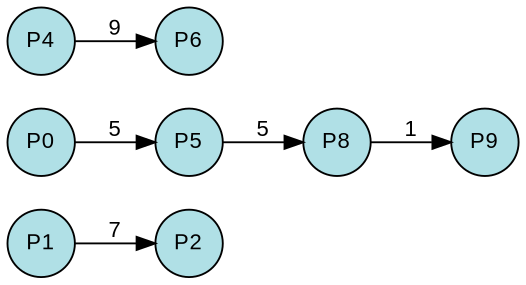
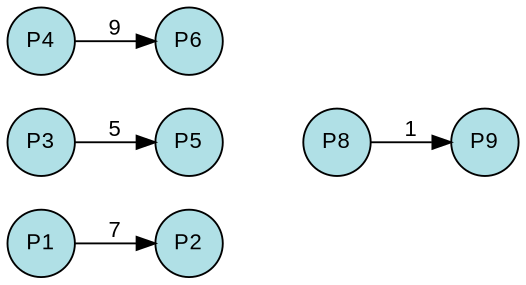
(41, 142) -> (41, 142)
(253, 142) -> none
